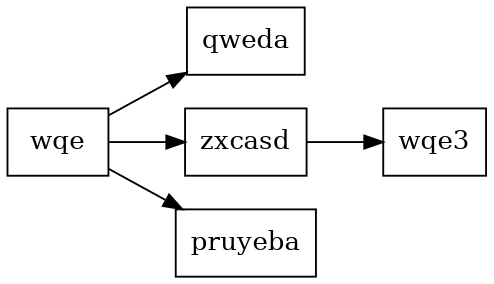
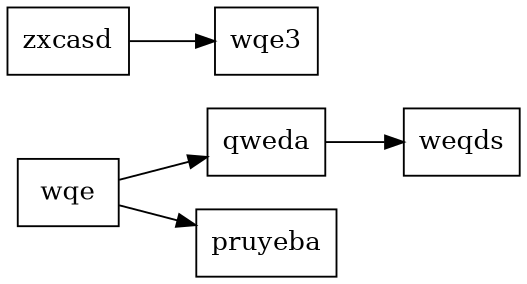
(137, 142) -> none
none -> (462, 142)
